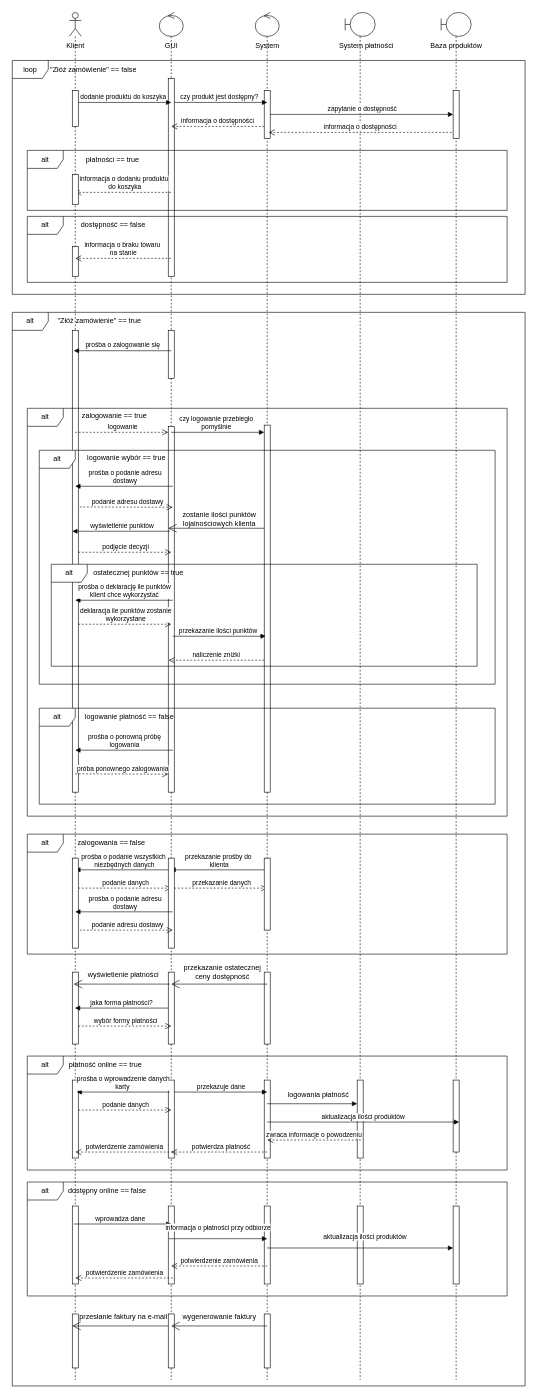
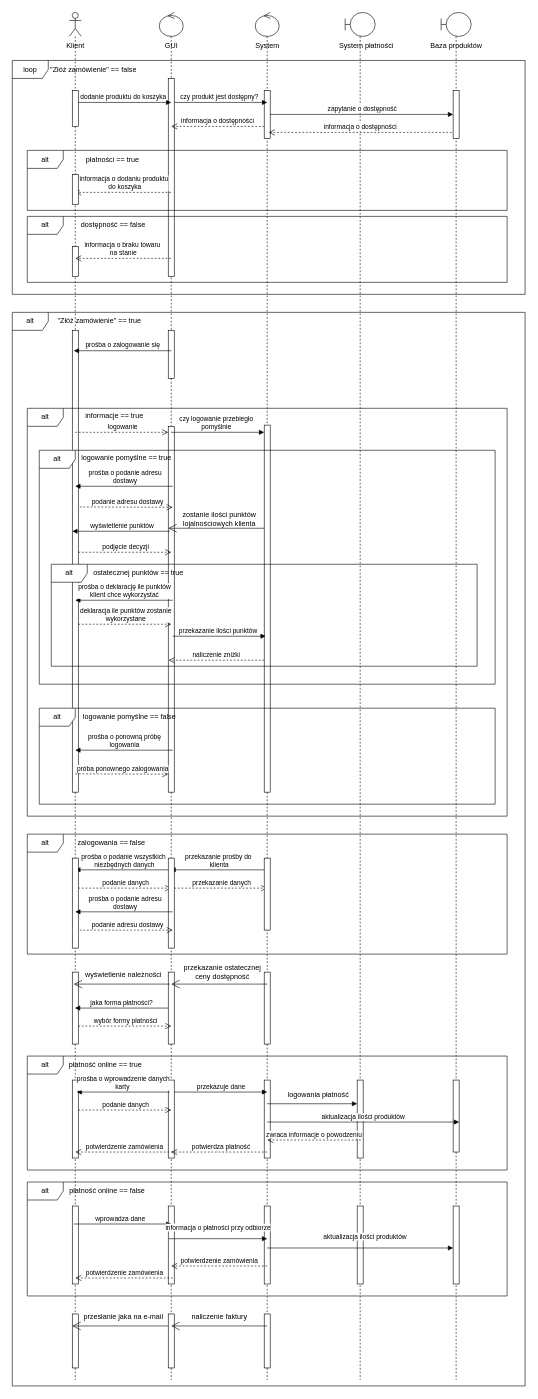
(115, 416) -> (115, 416)
(127, 458) -> (127, 458)
(130, 717) -> (130, 717)
(124, 975) -> (124, 975)
(107, 1191) -> (107, 1191)
(124, 1317) -> (124, 1317)
(220, 1317) -> (220, 1317)
